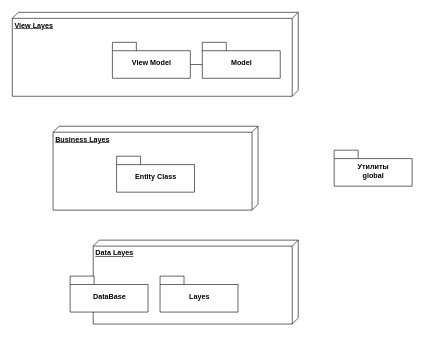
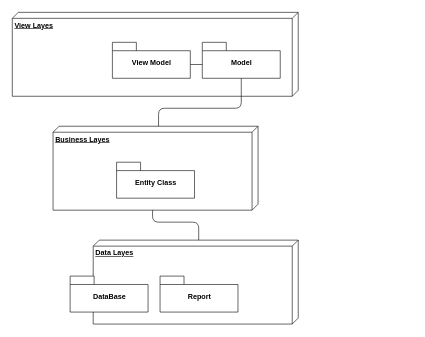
none -> (206, 108)
(374, 168) -> none
(156, 174) -> (156, 180)
none -> (179, 222)
(200, 297) -> (200, 297)
